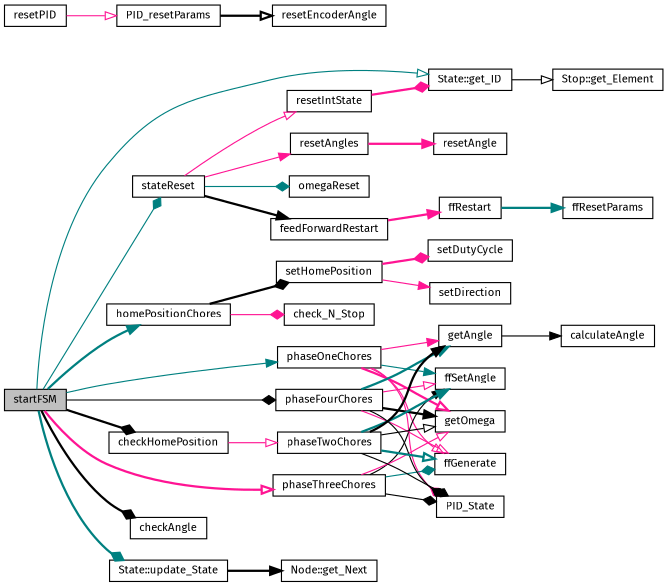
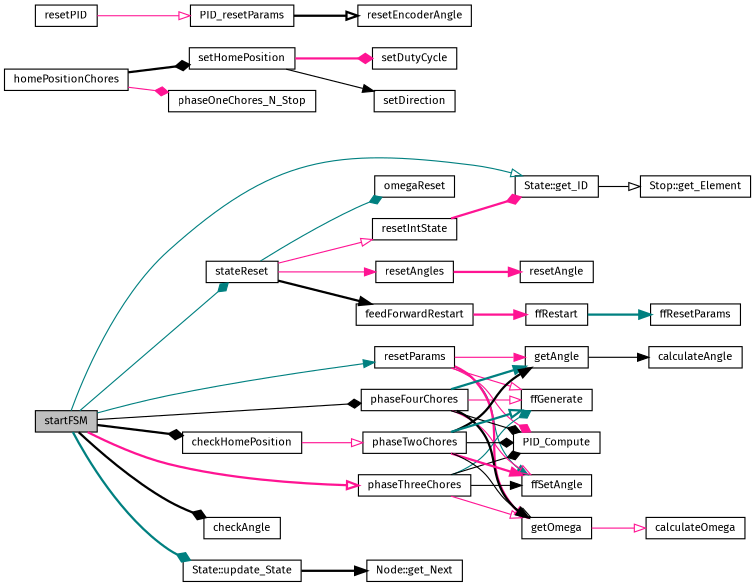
(400, 283) -> (325, 79)
(329, 315) -> (242, 101)
(86, 356) -> none
(329, 357) -> (415, 357)
(401, 415) -> (481, 463)
(470, 507) -> (557, 443)
none -> (696, 528)
